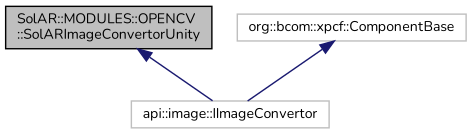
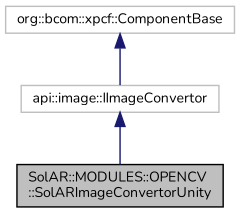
(181, 79) -> (120, 146)
